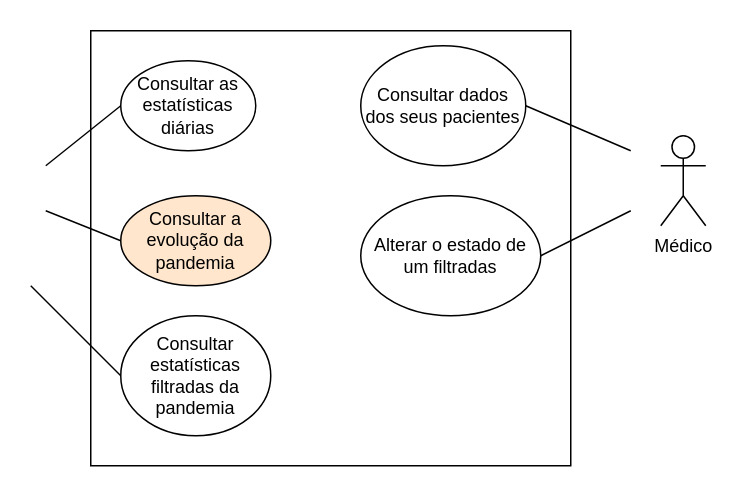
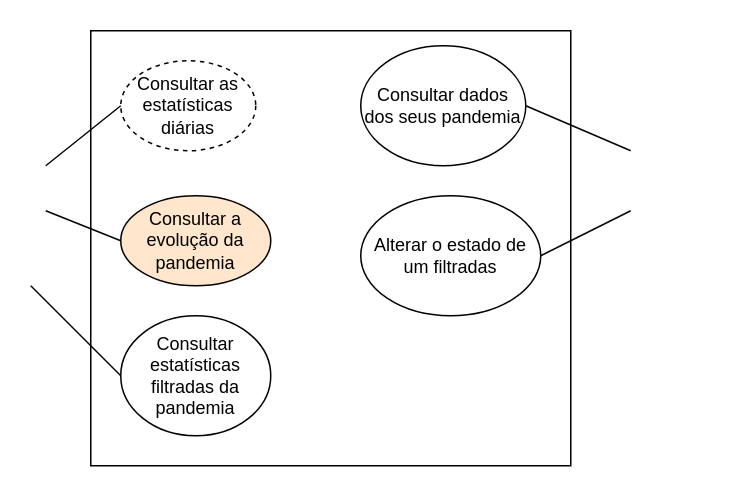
(188, 106) -> (188, 106)
(443, 106) -> (443, 106)
(683, 181) -> none
